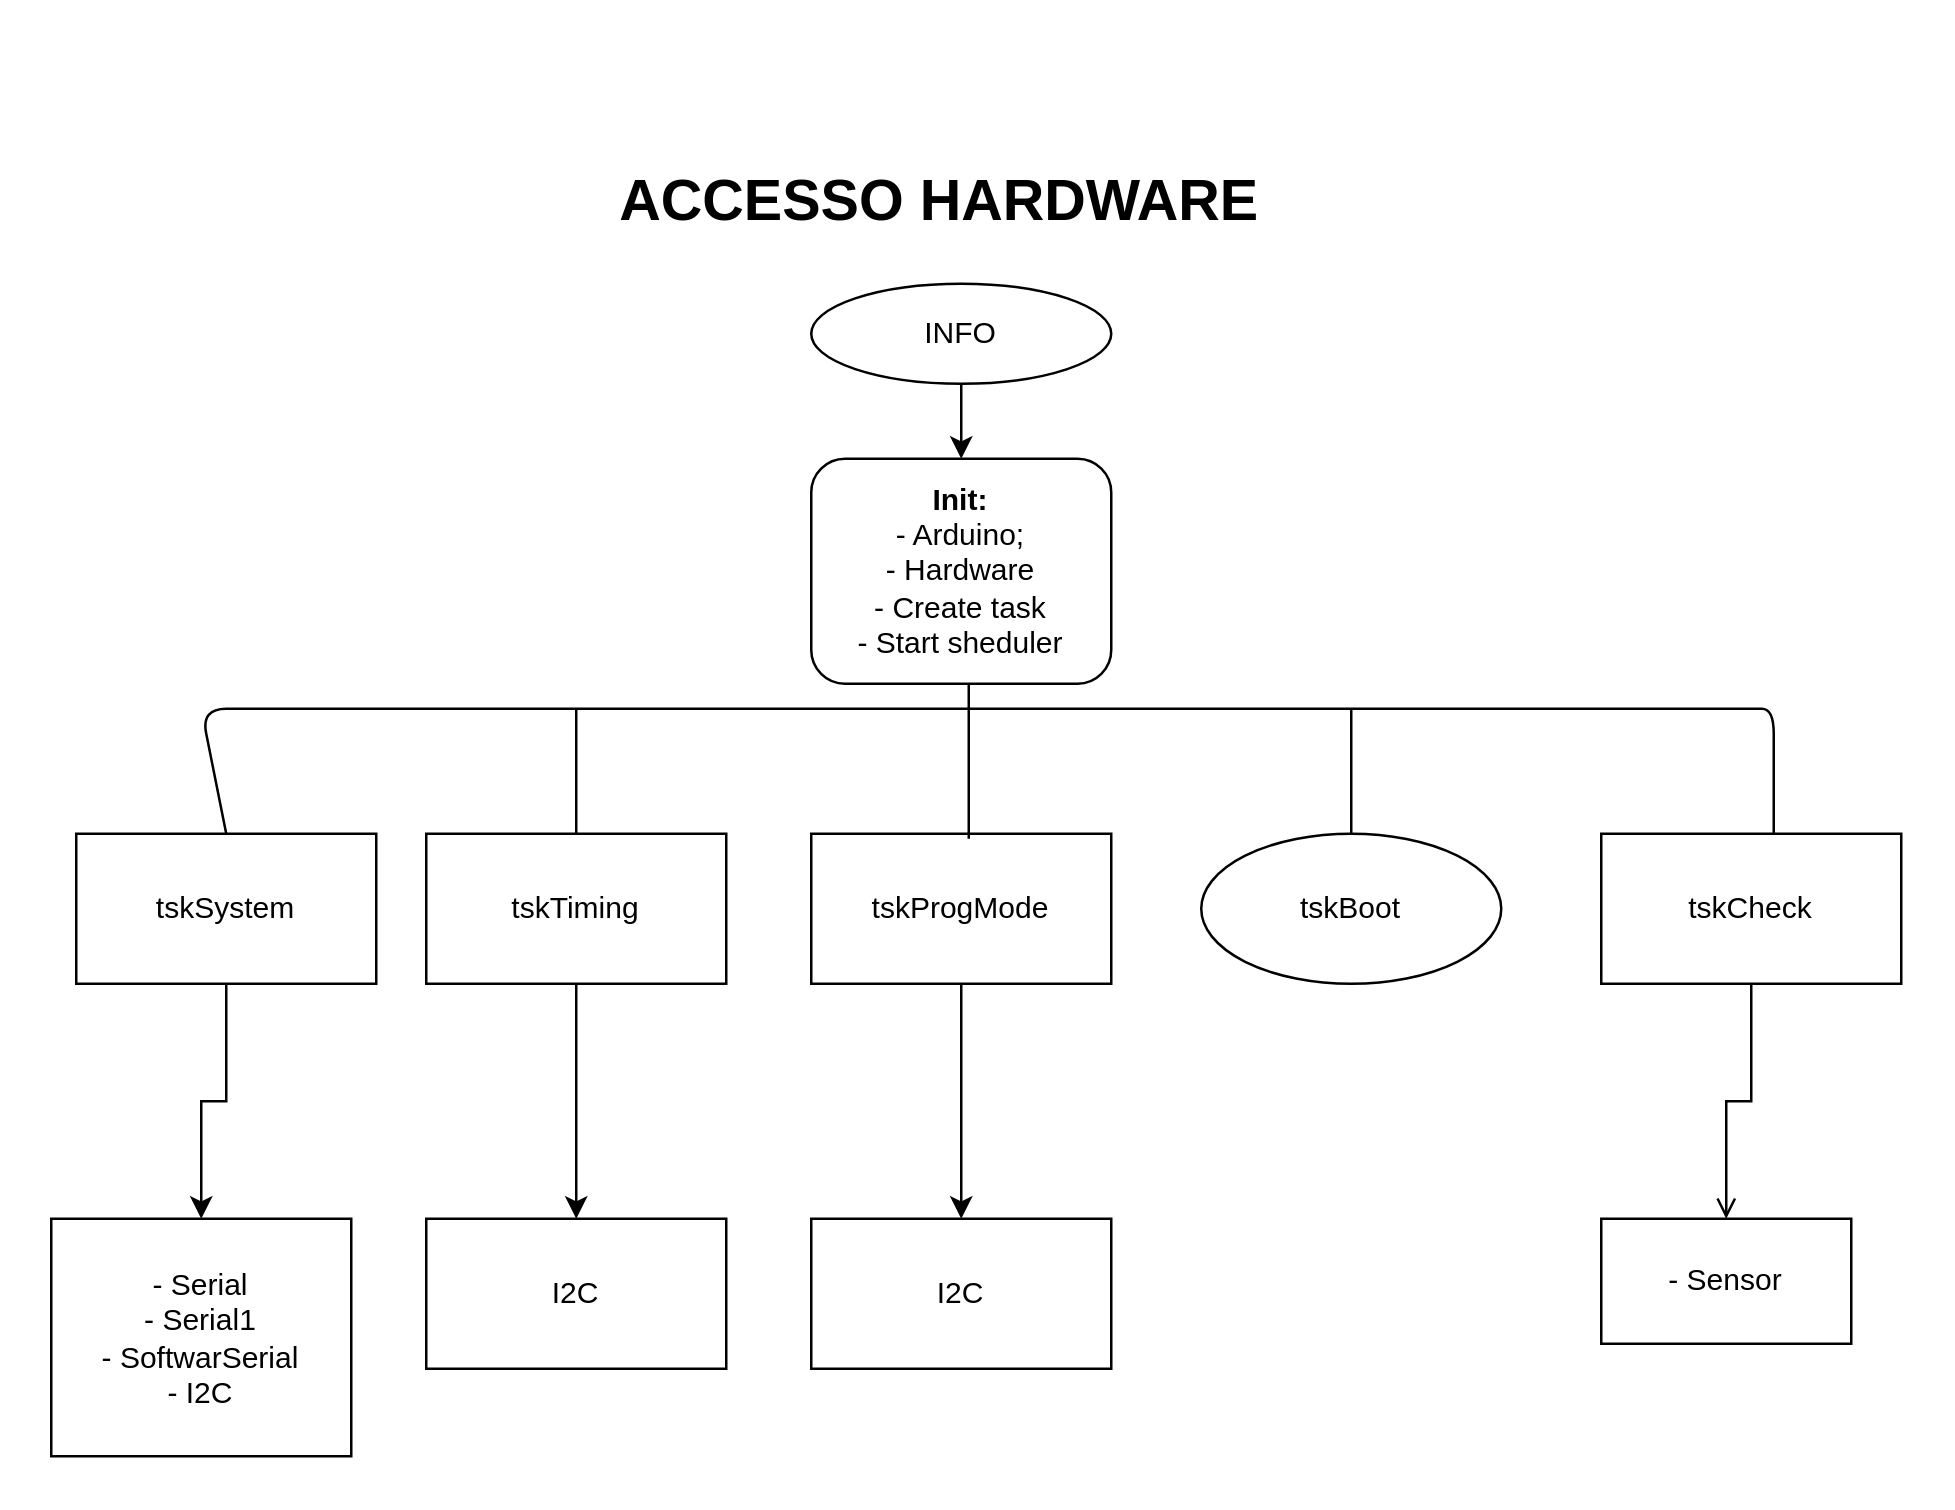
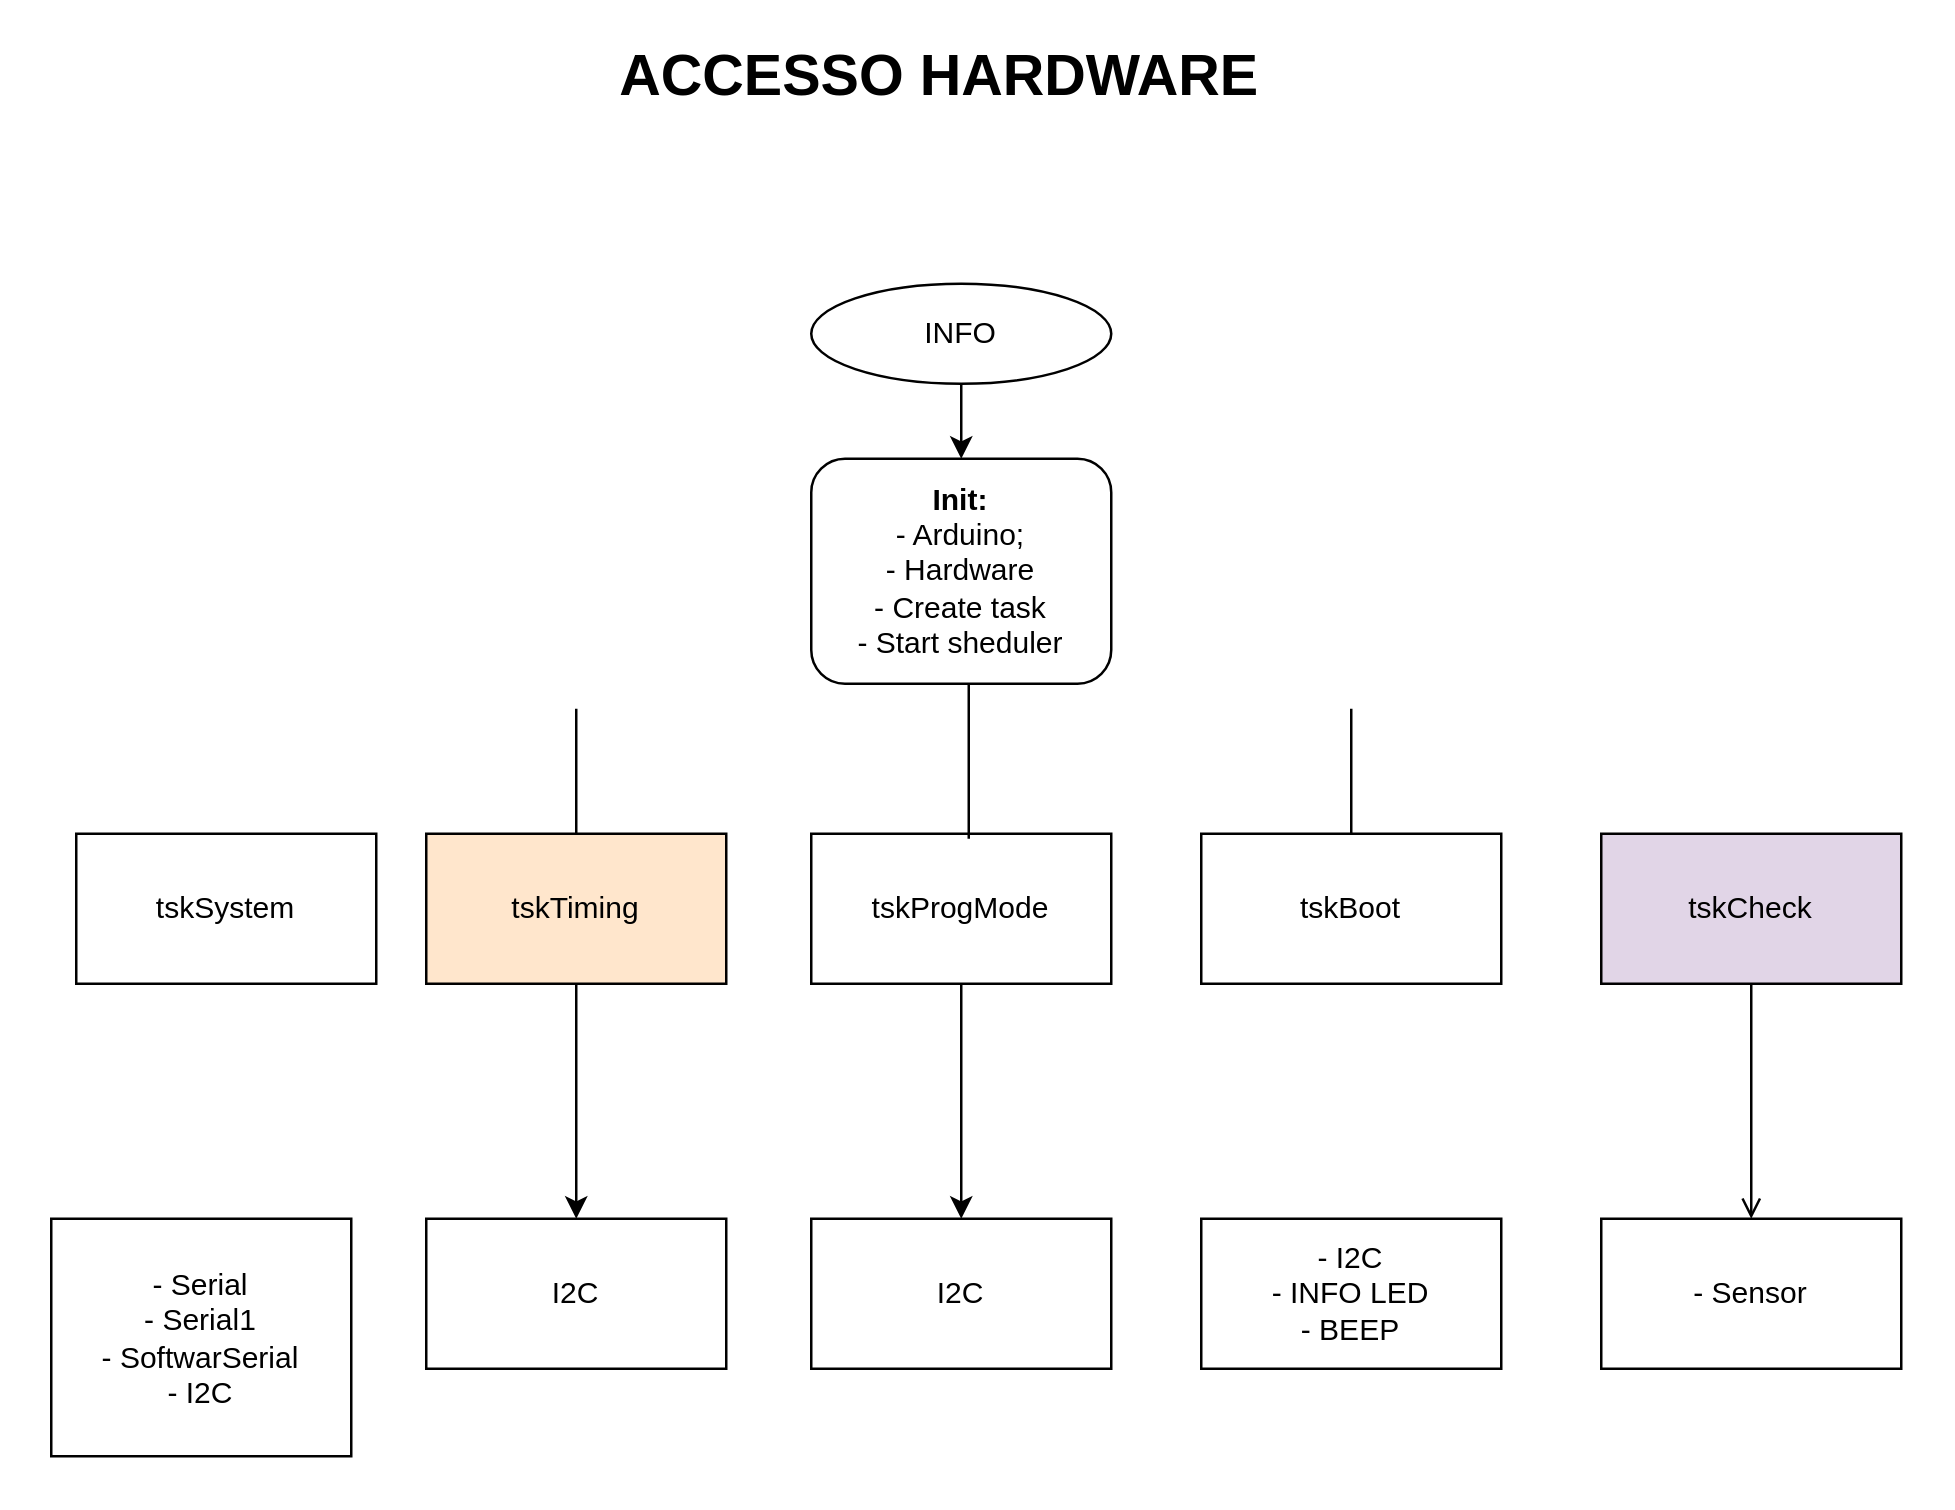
(939, 201) -> (939, 76)
(1616, 709) -> none
(576, 909) -> (576, 909)
(1351, 909) -> (1351, 909)
(1751, 909) -> (1751, 909)
(222, 1101) -> none
(1726, 1281) -> (1751, 1294)
none -> (1351, 1294)
